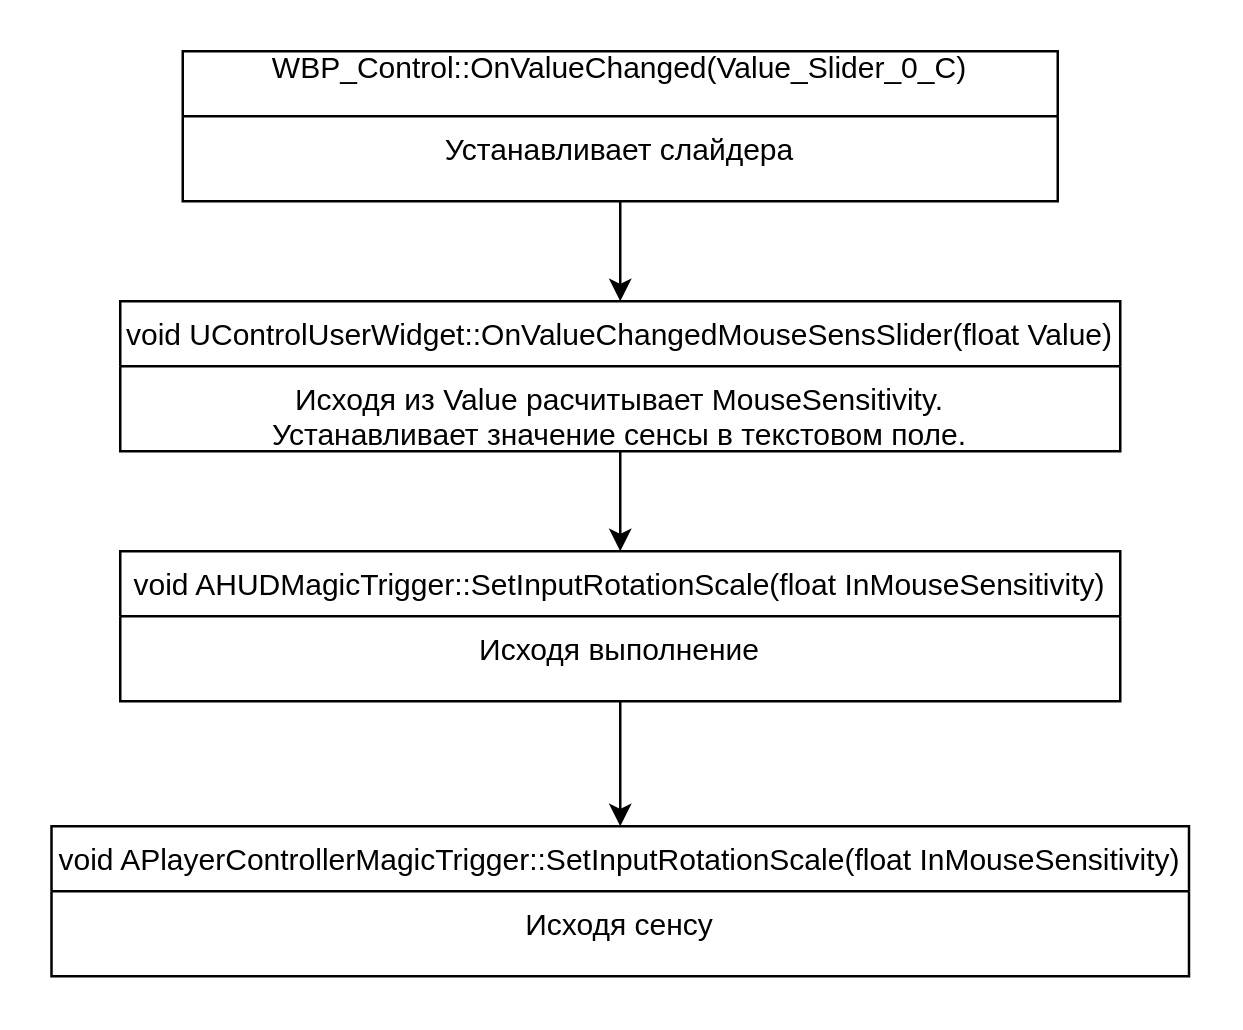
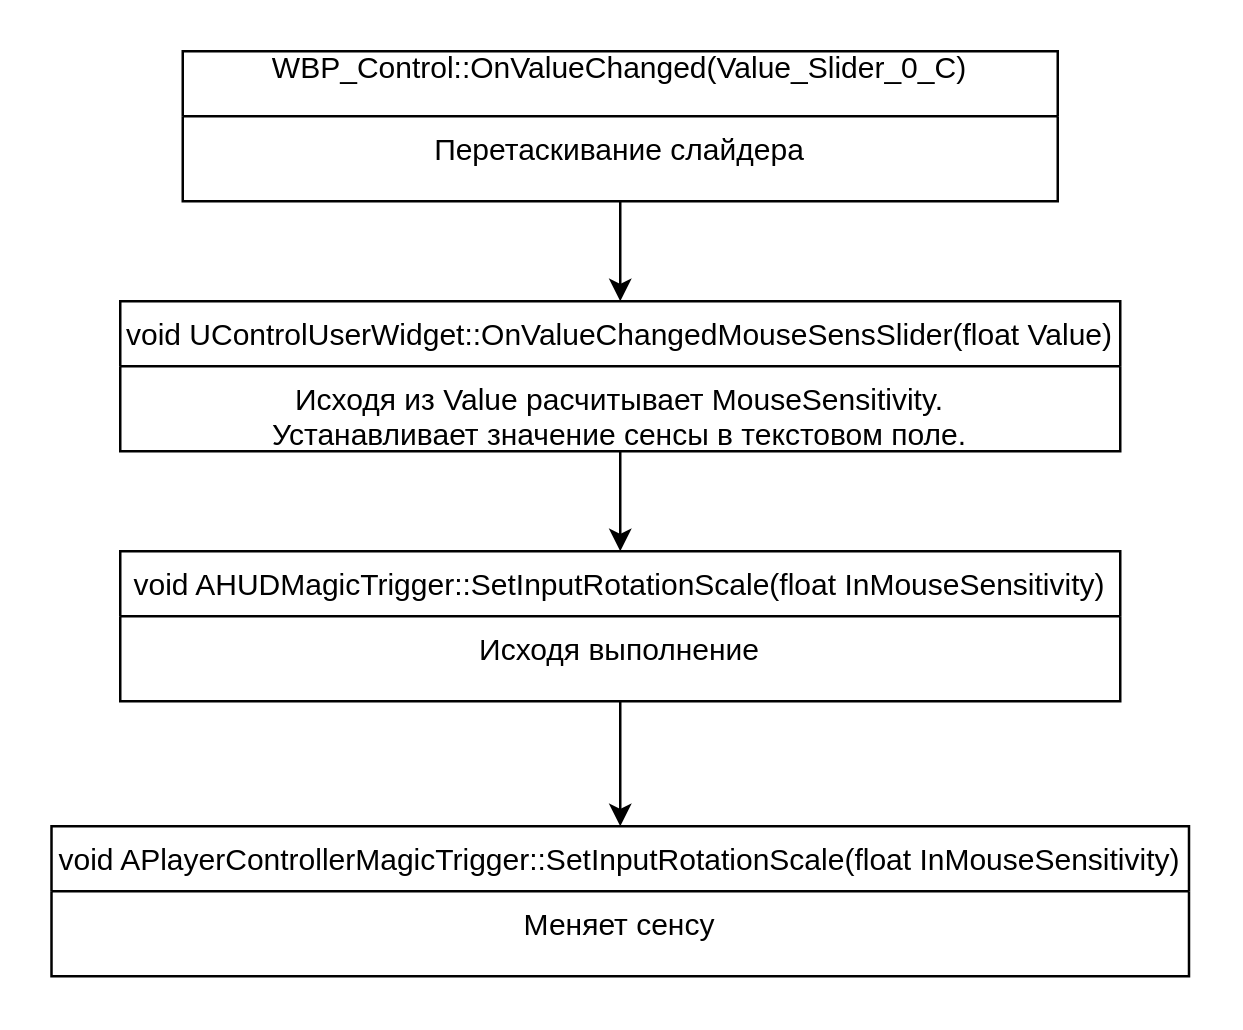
(619, 150) -> (619, 150)
(619, 925) -> (619, 925)
